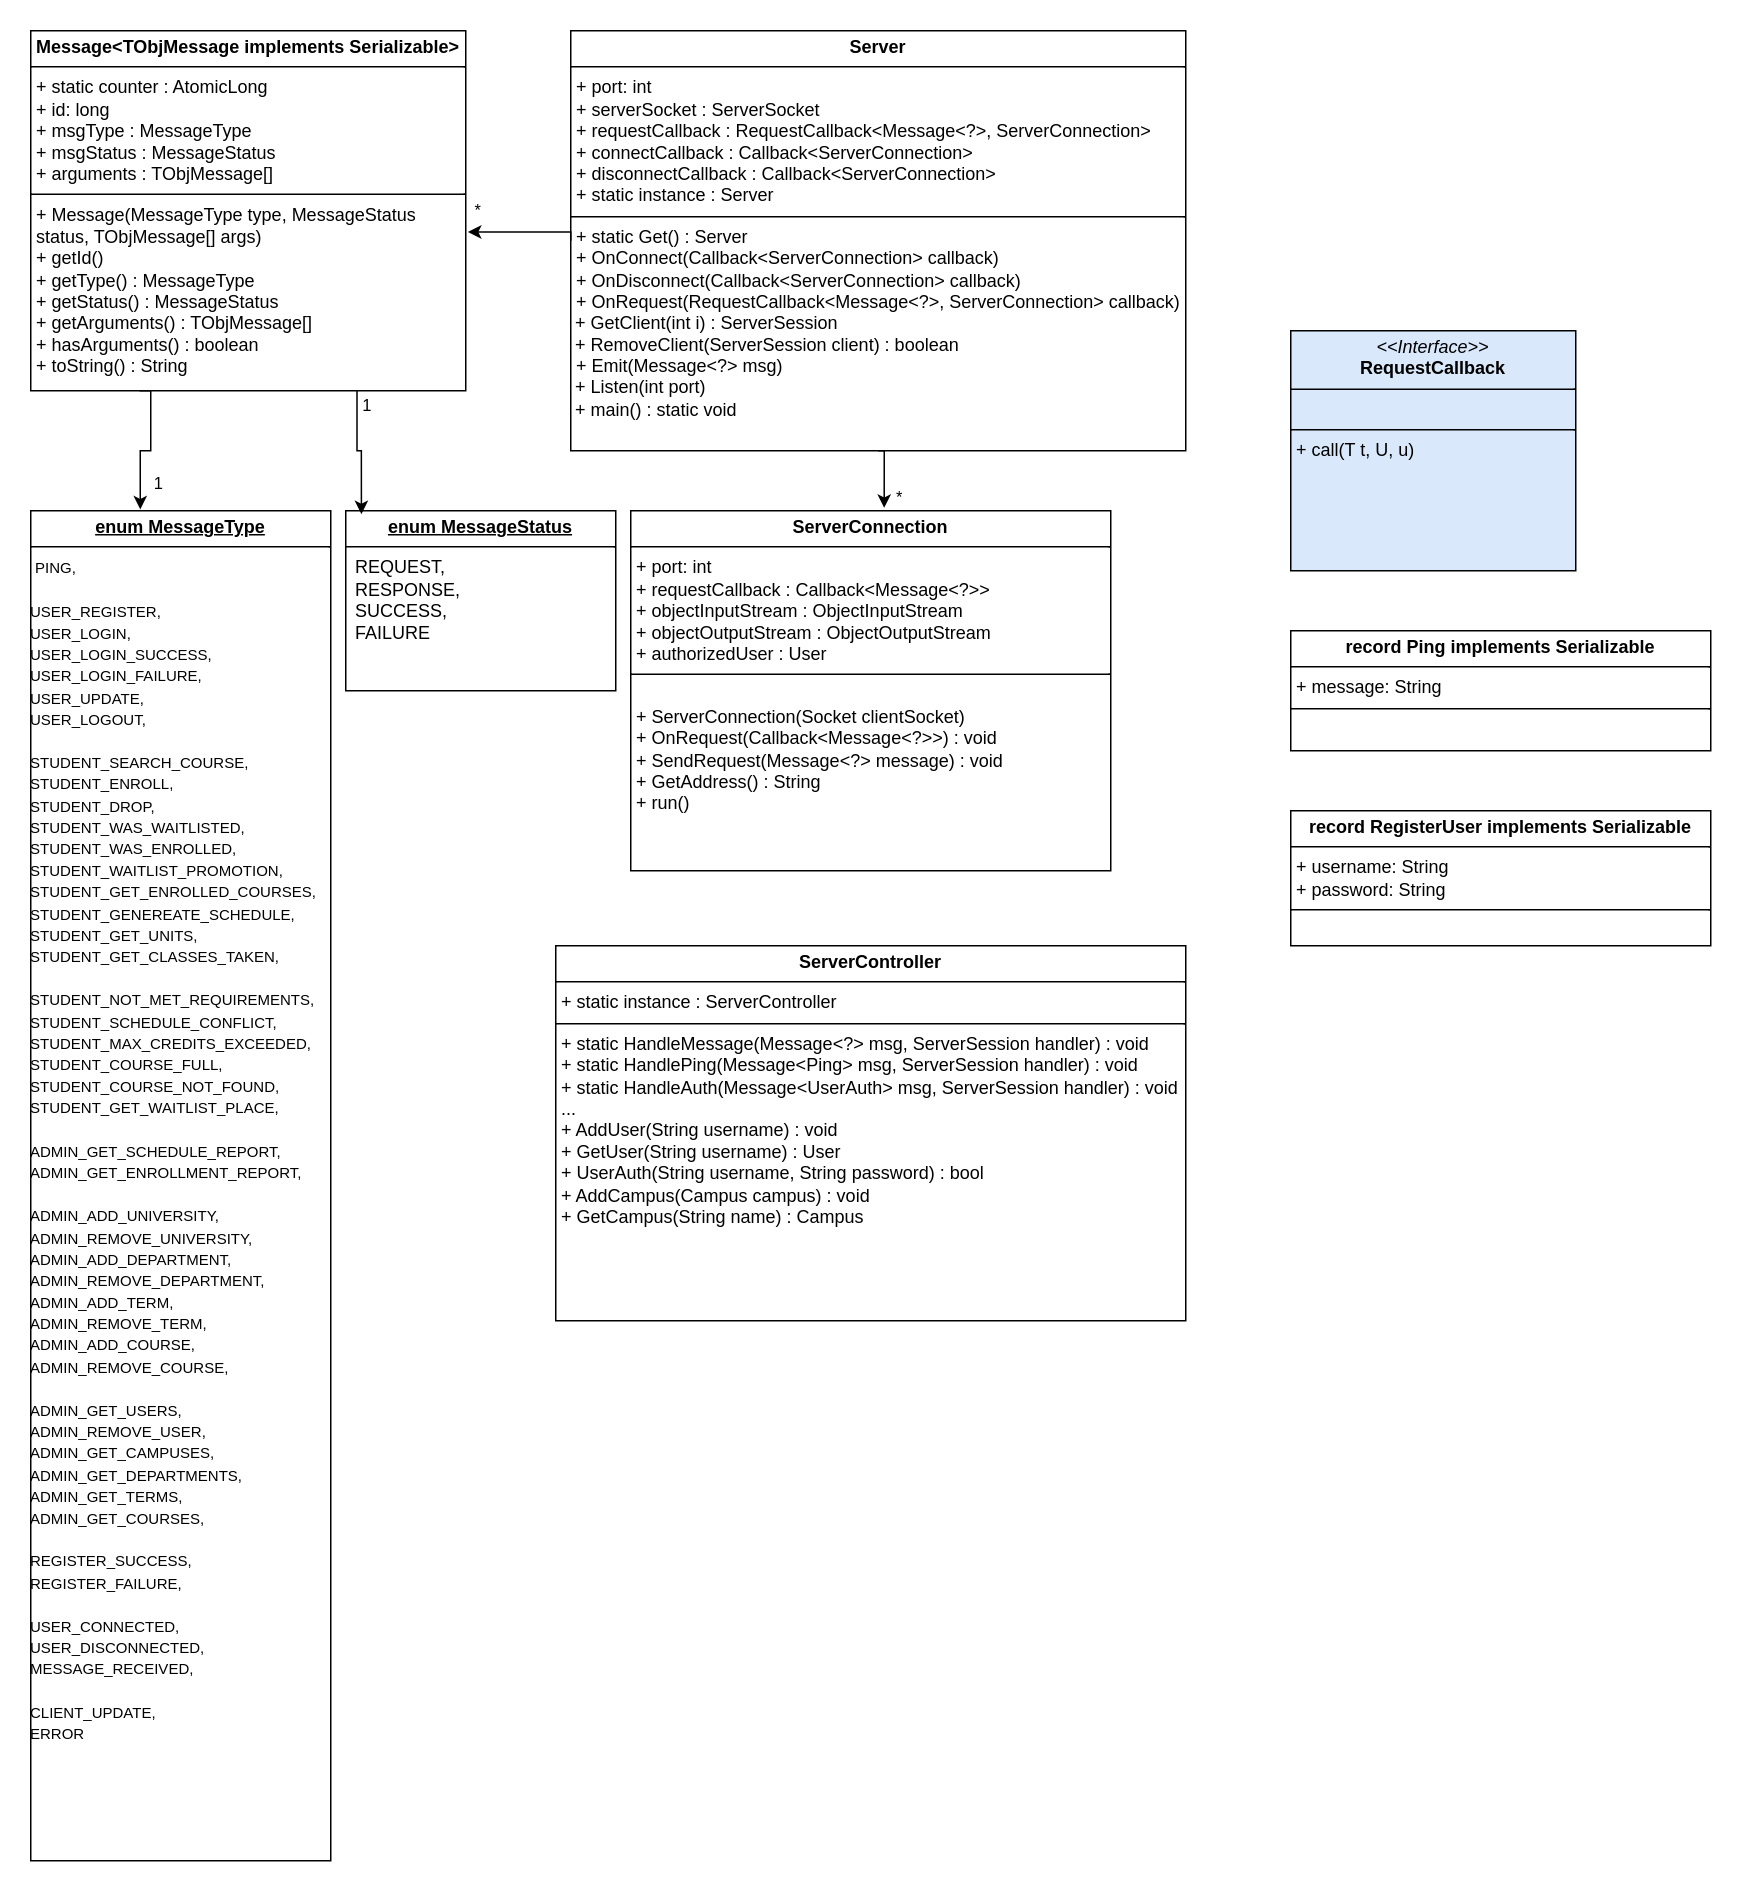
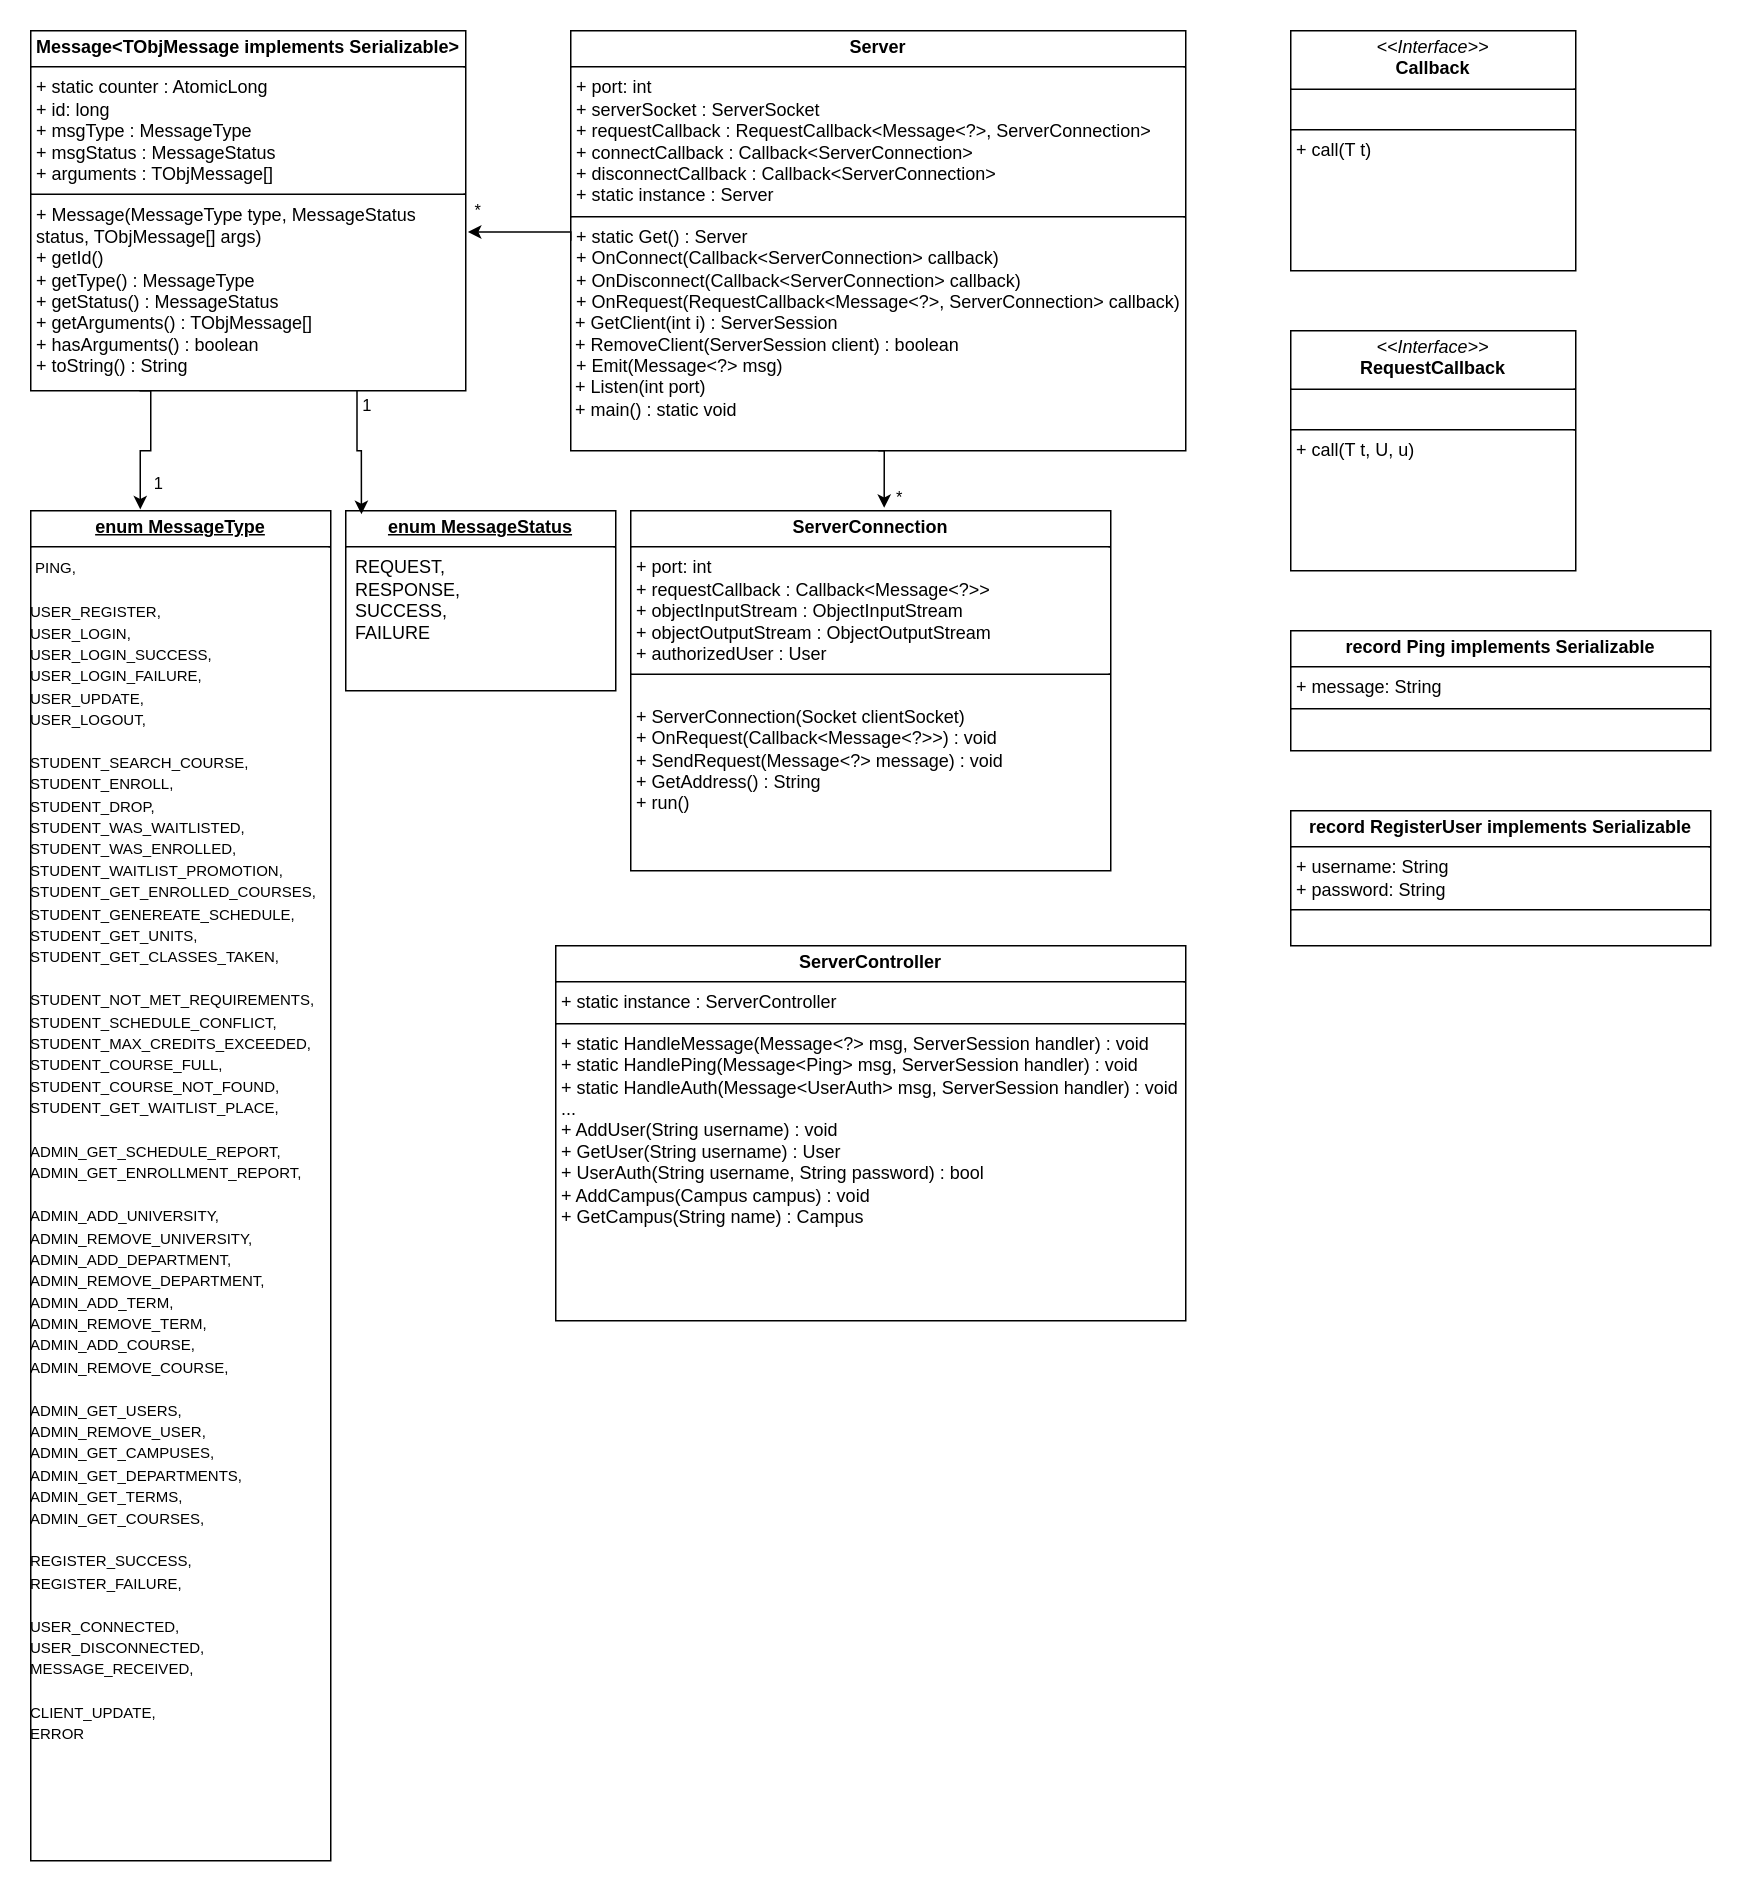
none -> (1433, 151)
(1433, 451) -> (1433, 451)
